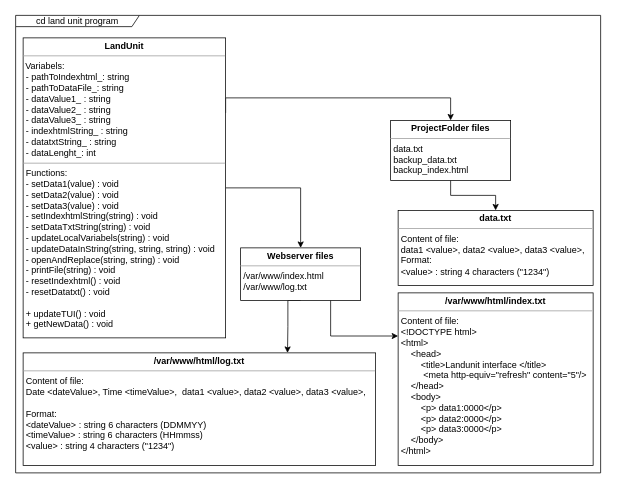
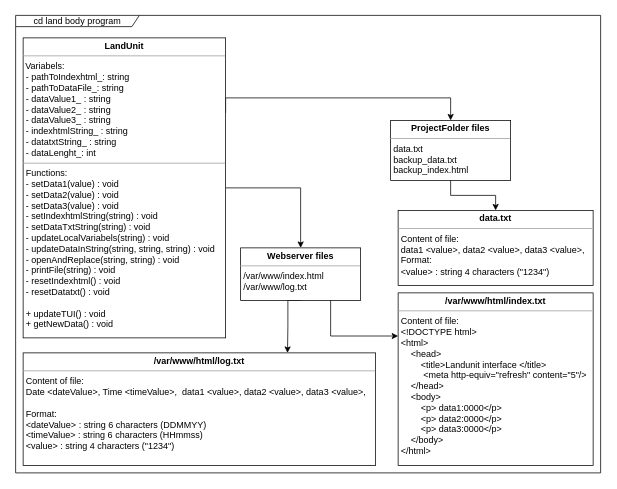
(77, 21) -> (77, 21)
